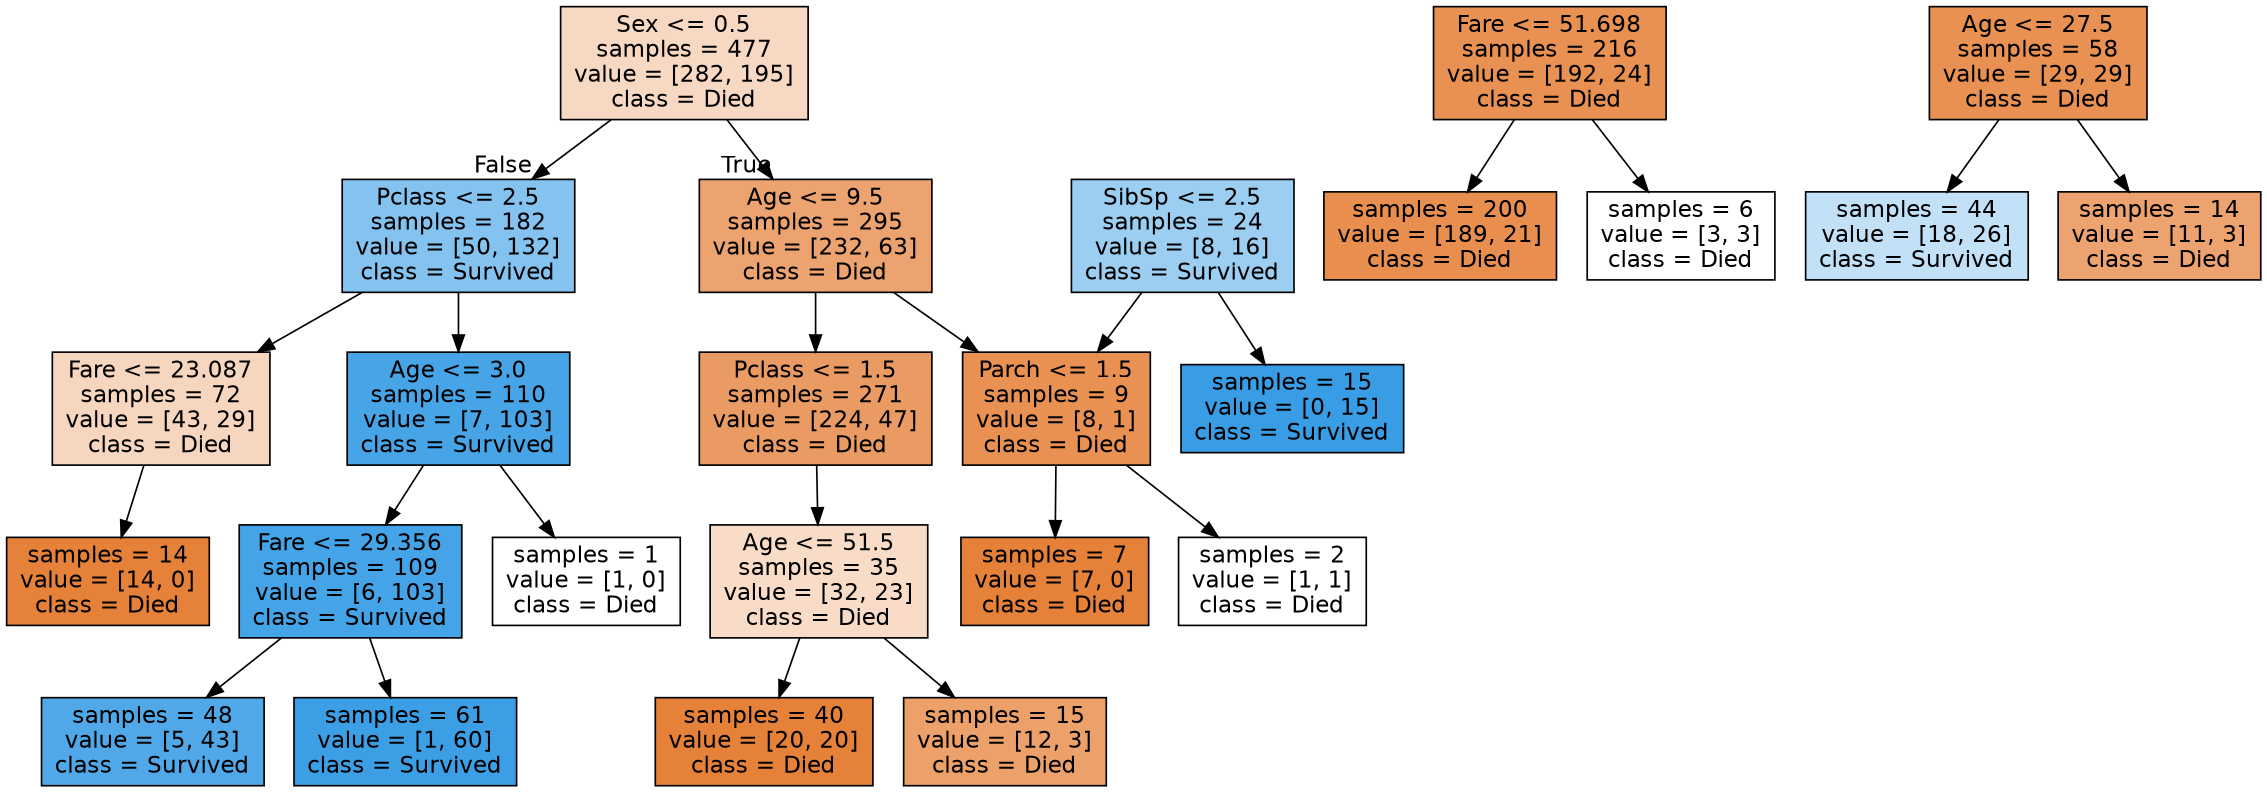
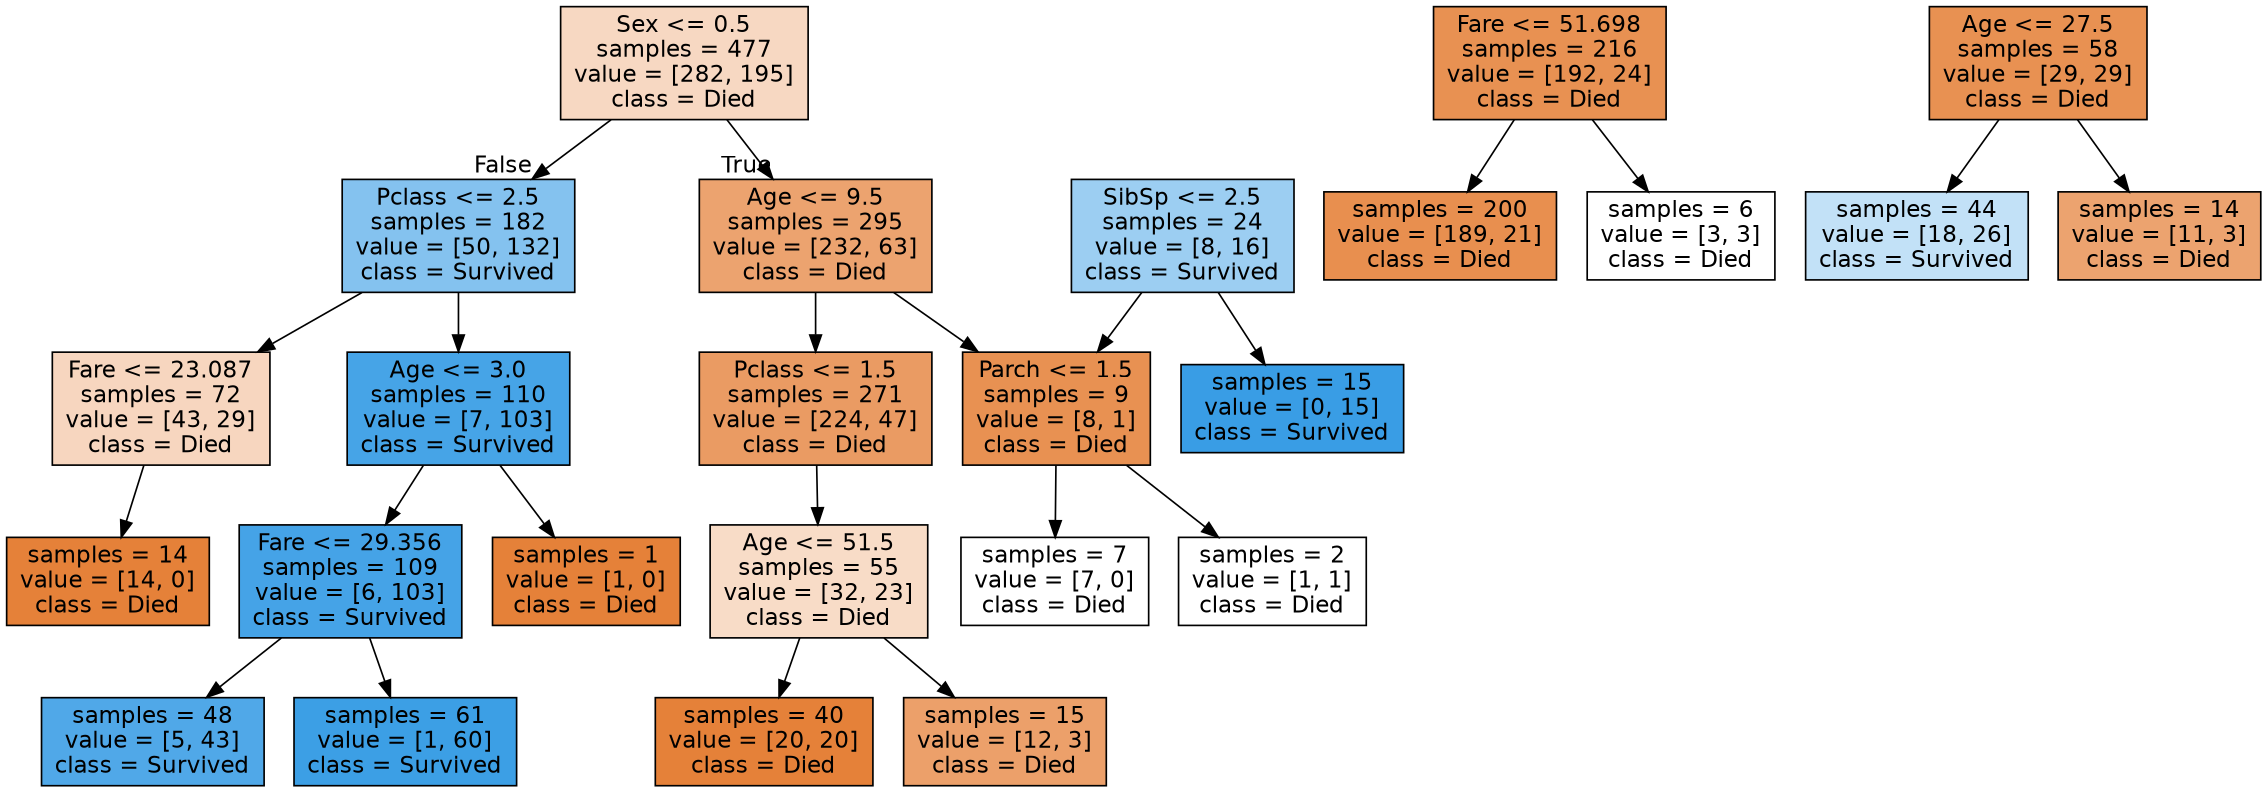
(586, 581) -> (586, 581)
(819, 581) -> (819, 581)
(1055, 581) -> (1055, 581)
